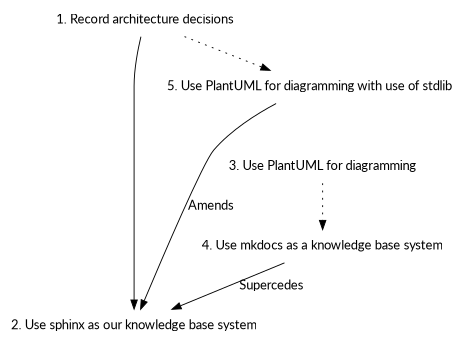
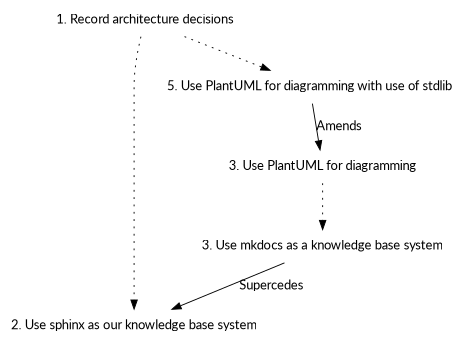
(134, 168) -> (134, 168)
(193, 189) -> (315, 122)
(323, 246) -> (323, 246)
